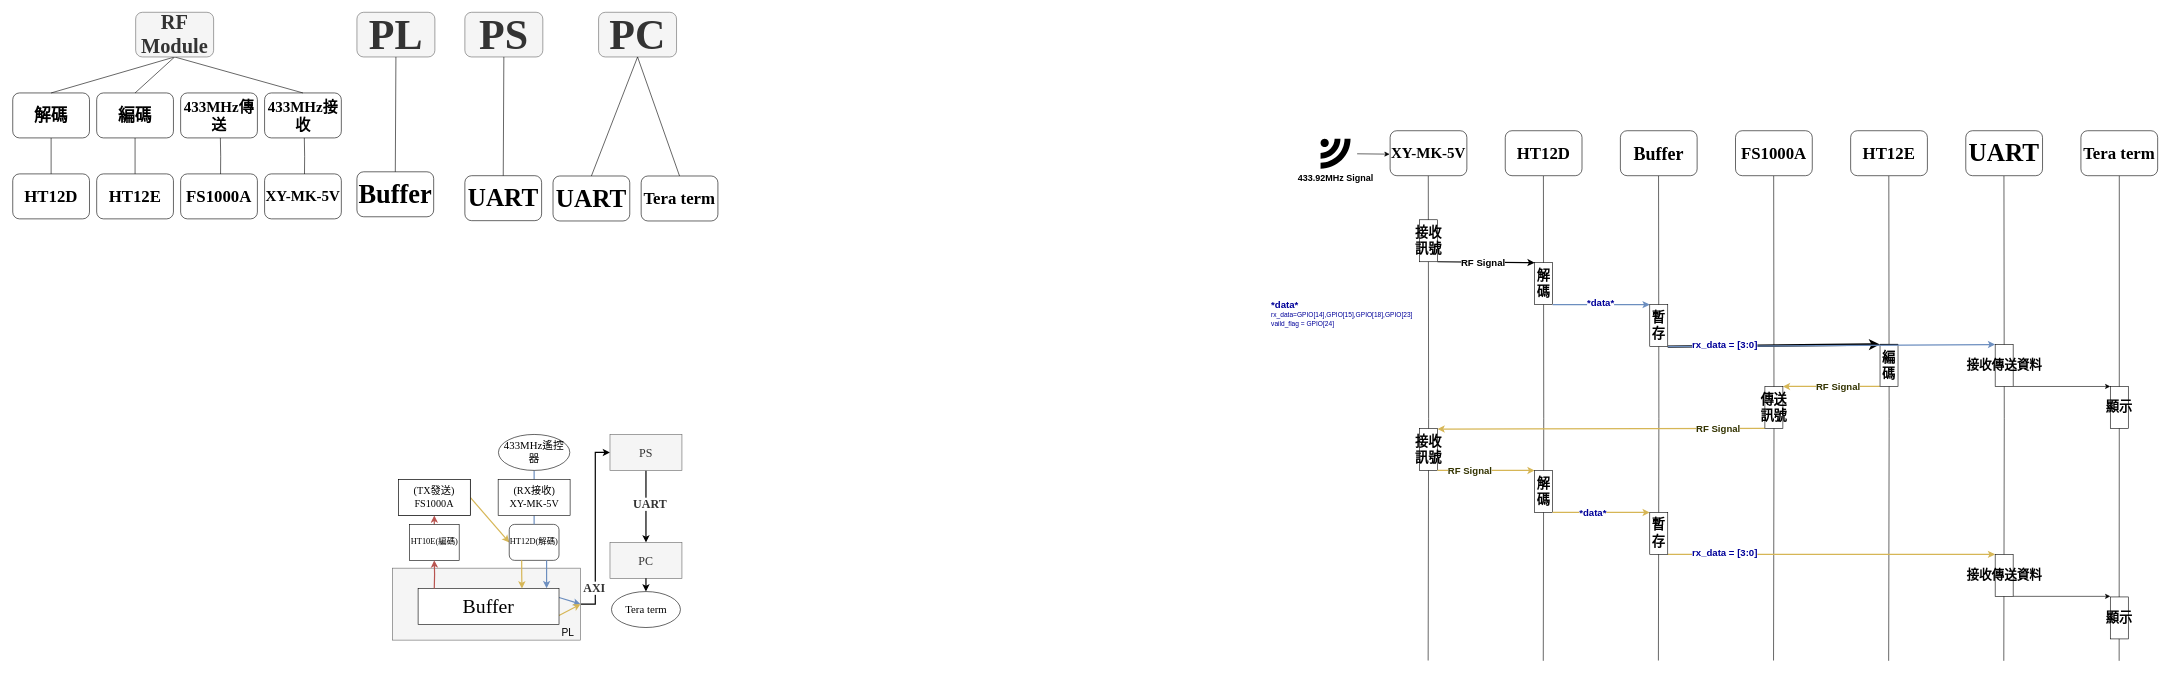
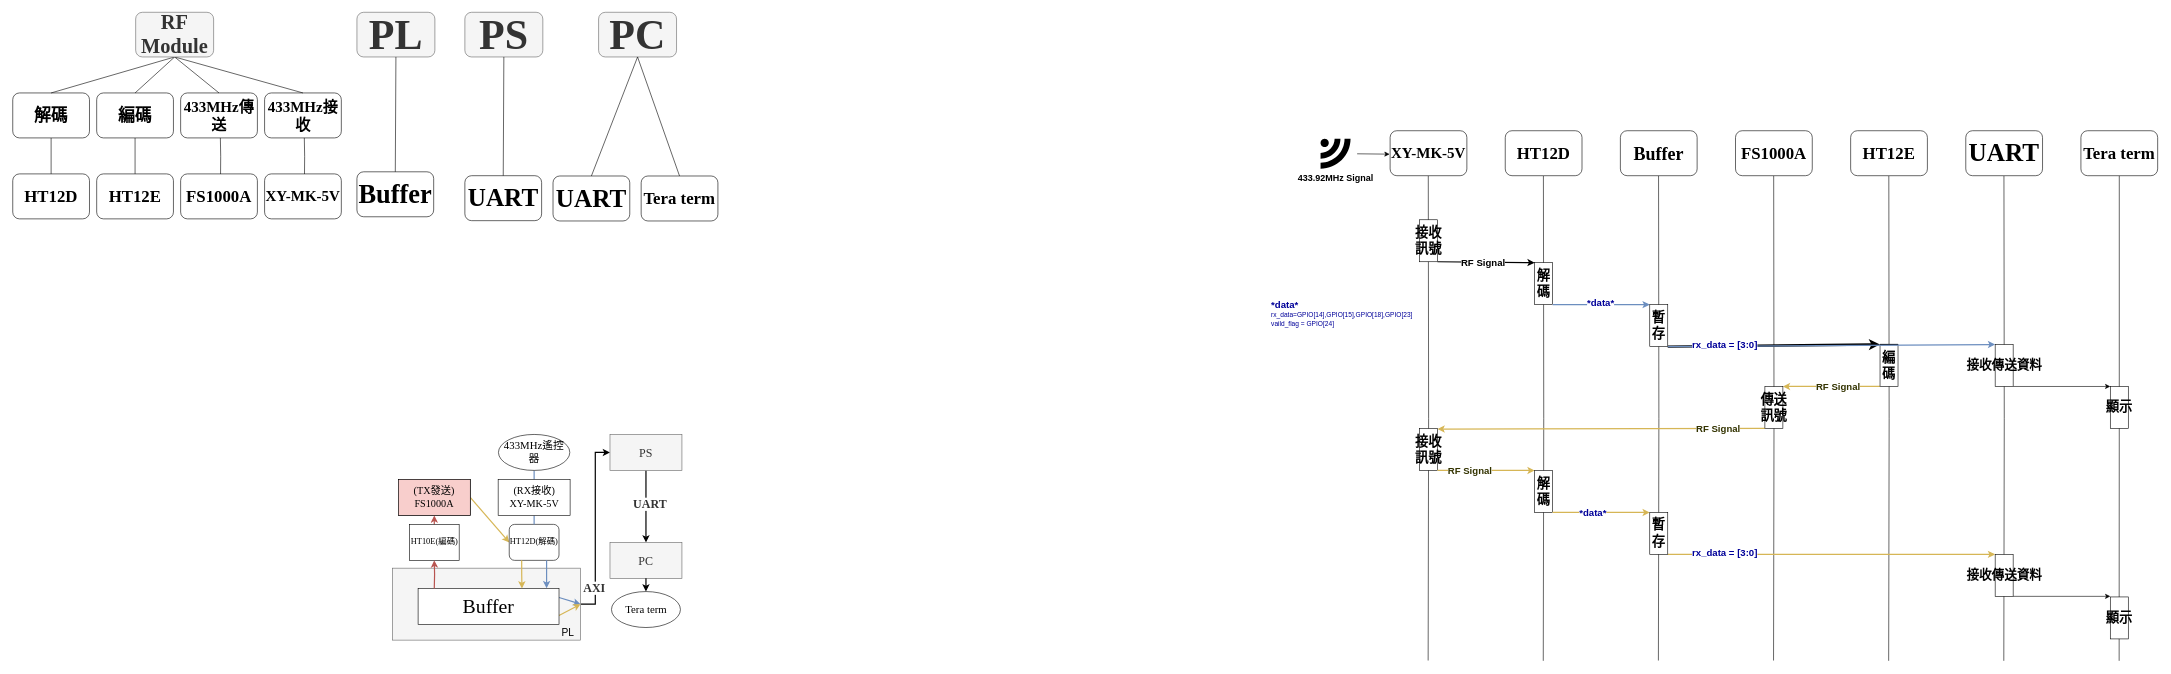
none -> (198, 76)
(434, 498) -> (434, 498)
